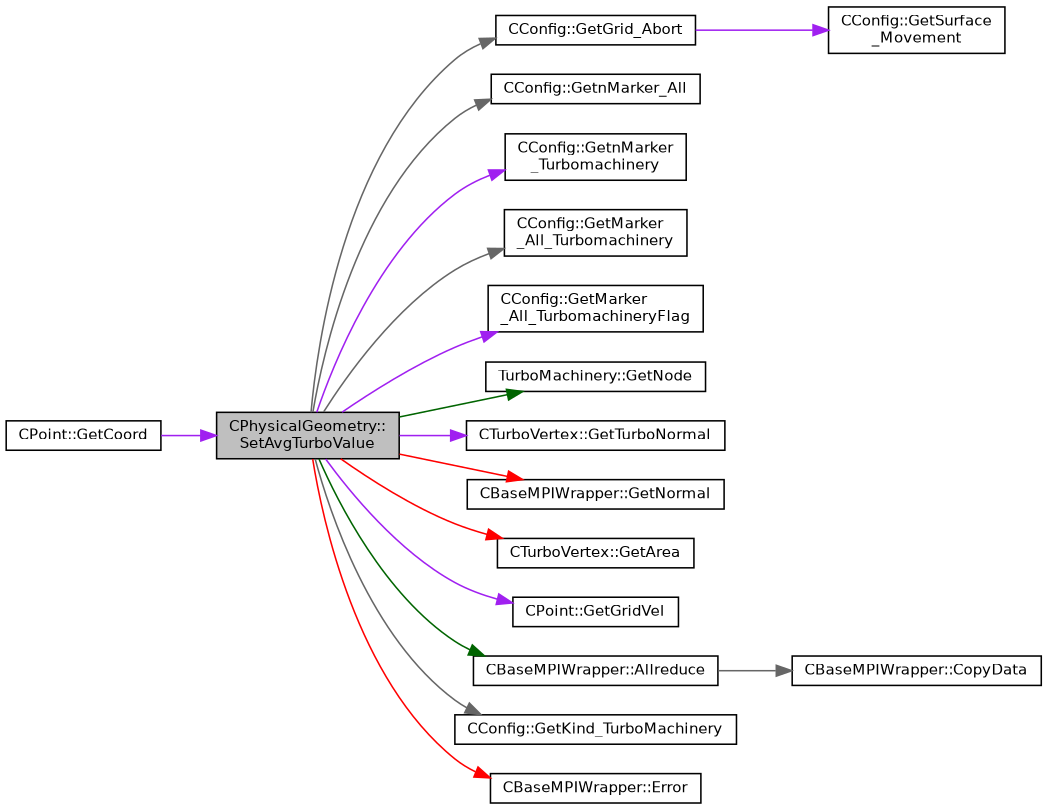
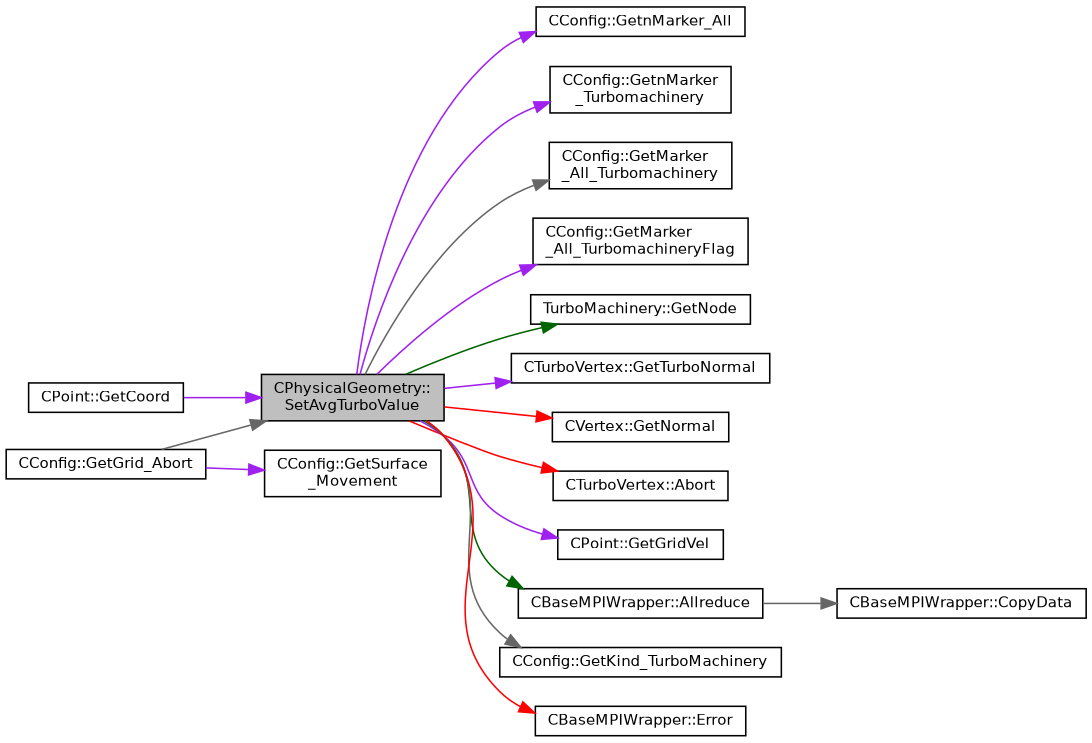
(357, 208) -> (206, 437)
(365, 241) -> (405, 188)
(596, 494) -> (641, 427)
(596, 553) -> (641, 486)
